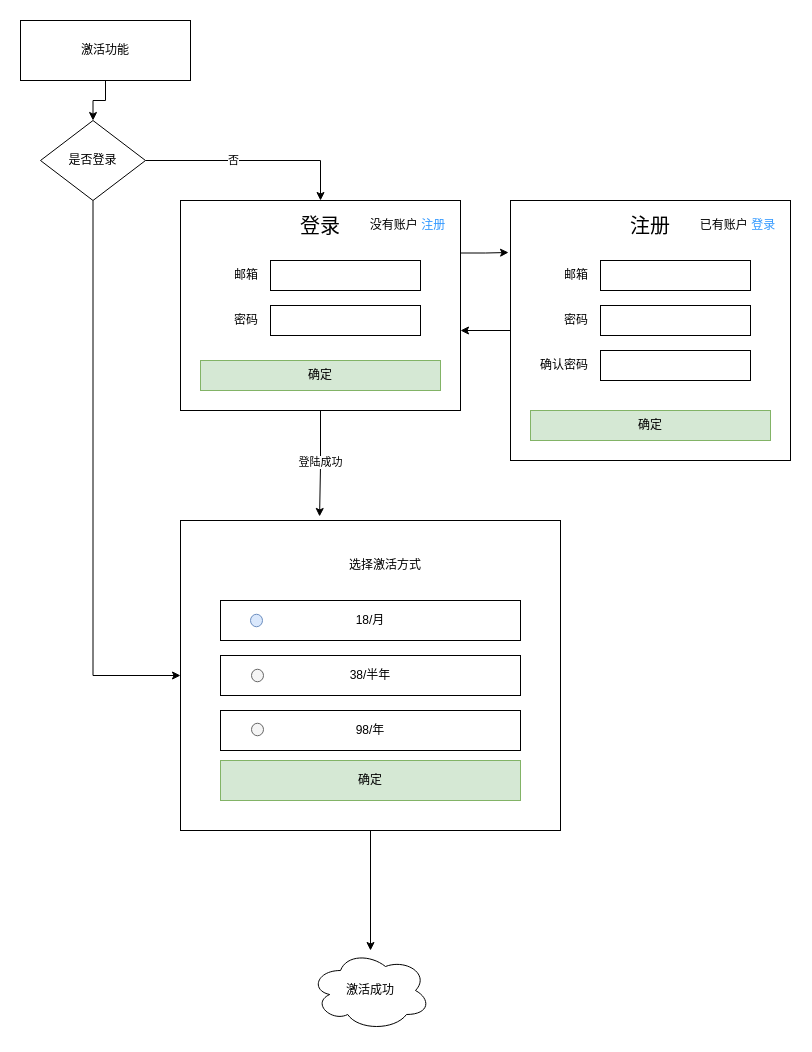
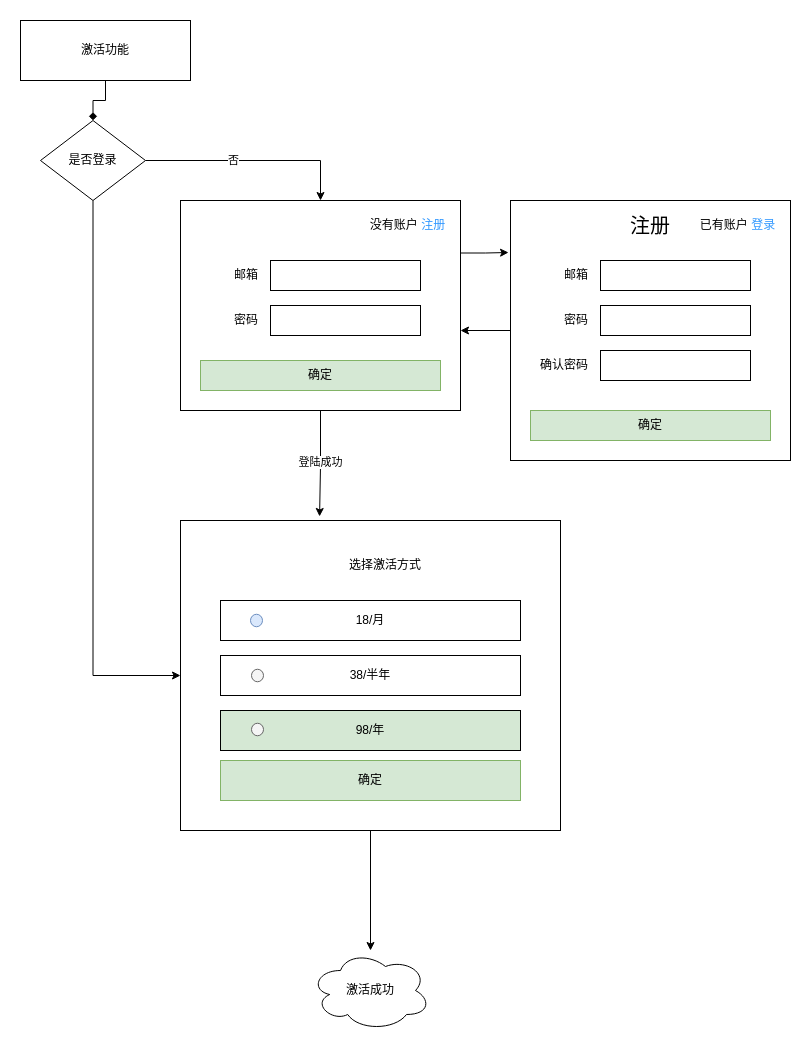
(93, 112) -> (93, 111)
(321, 226) -> none
(371, 731) -> (371, 731)
